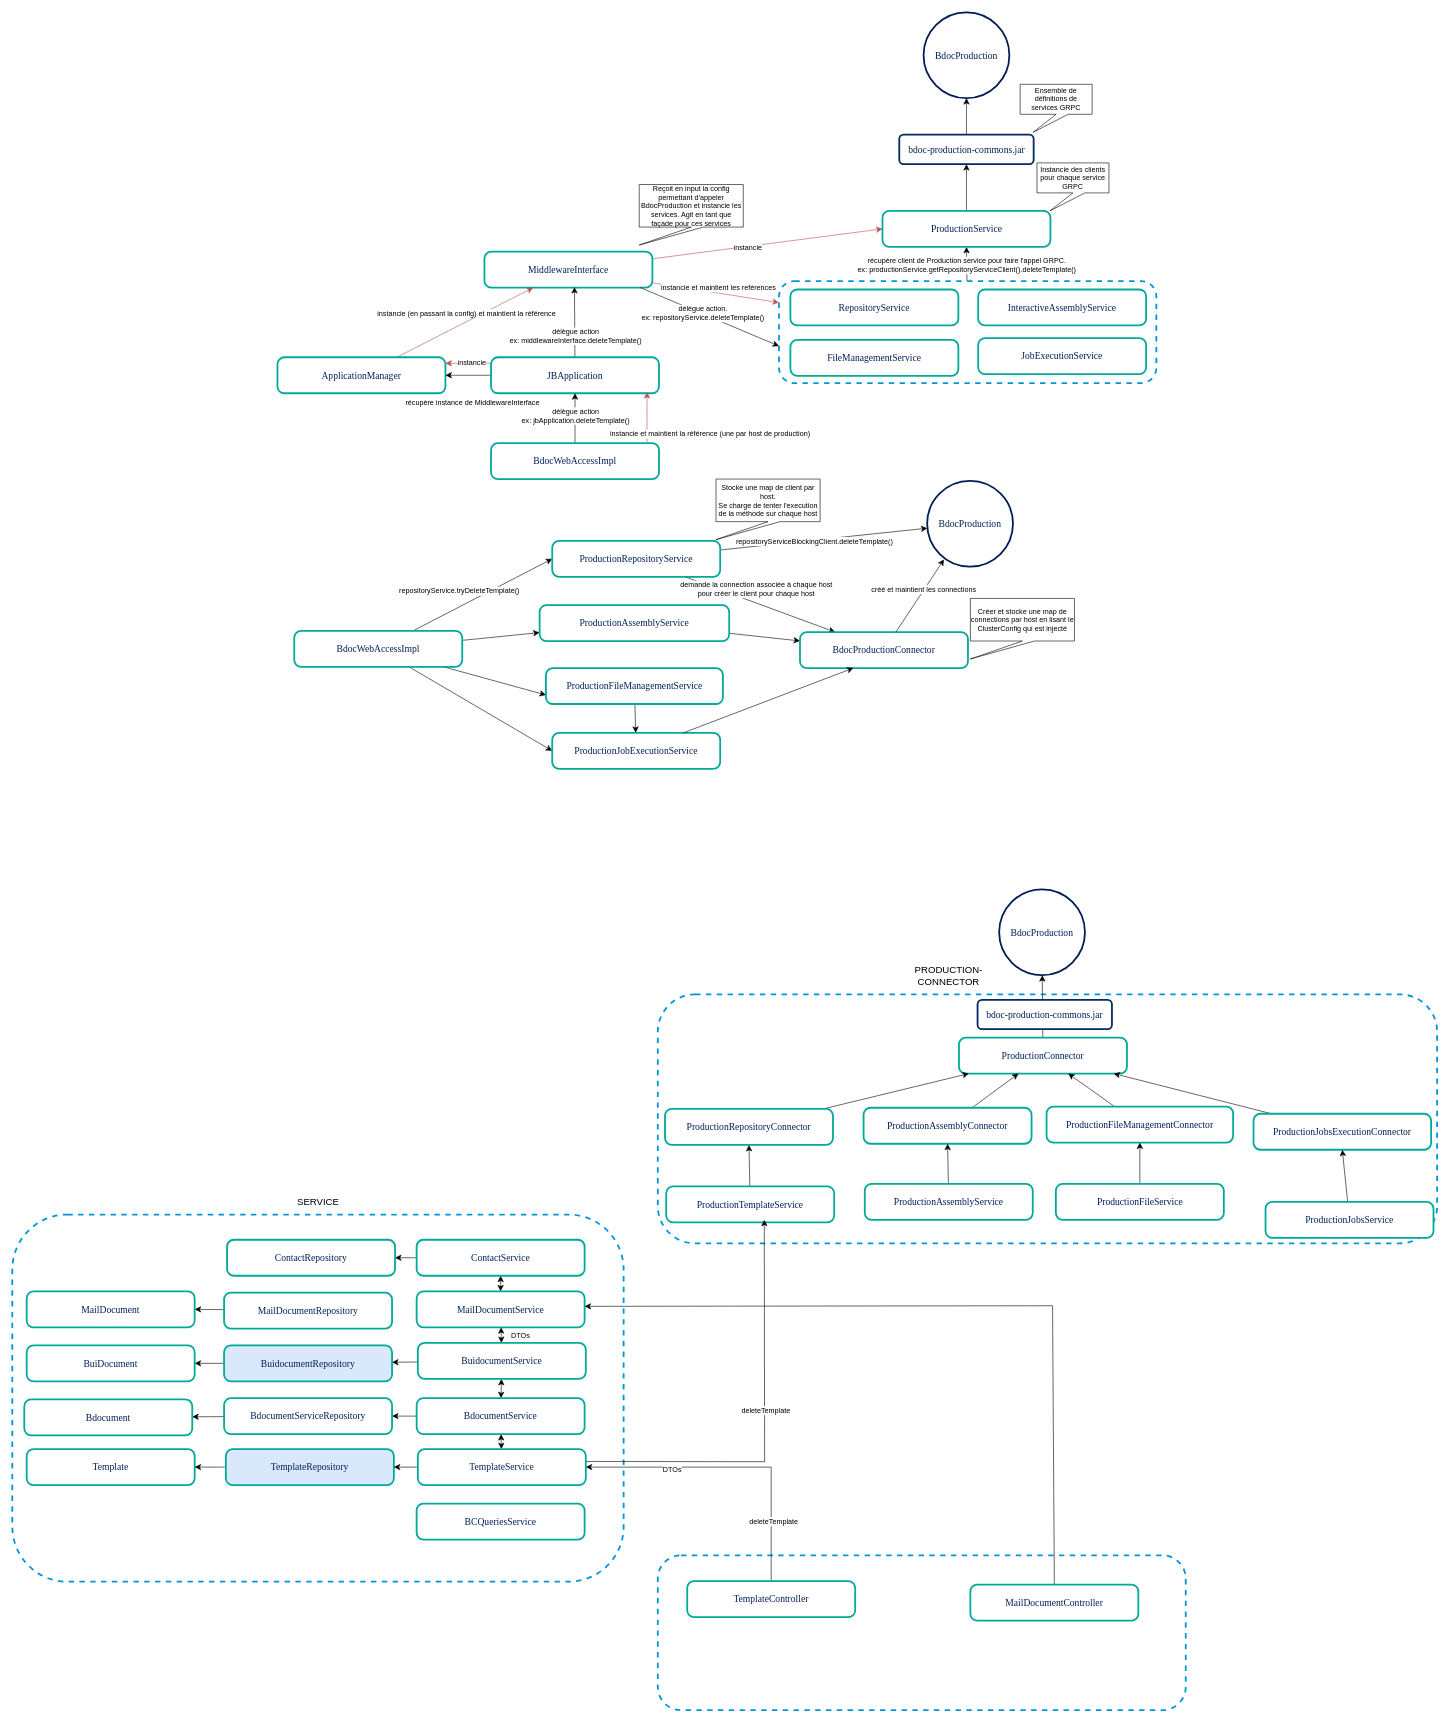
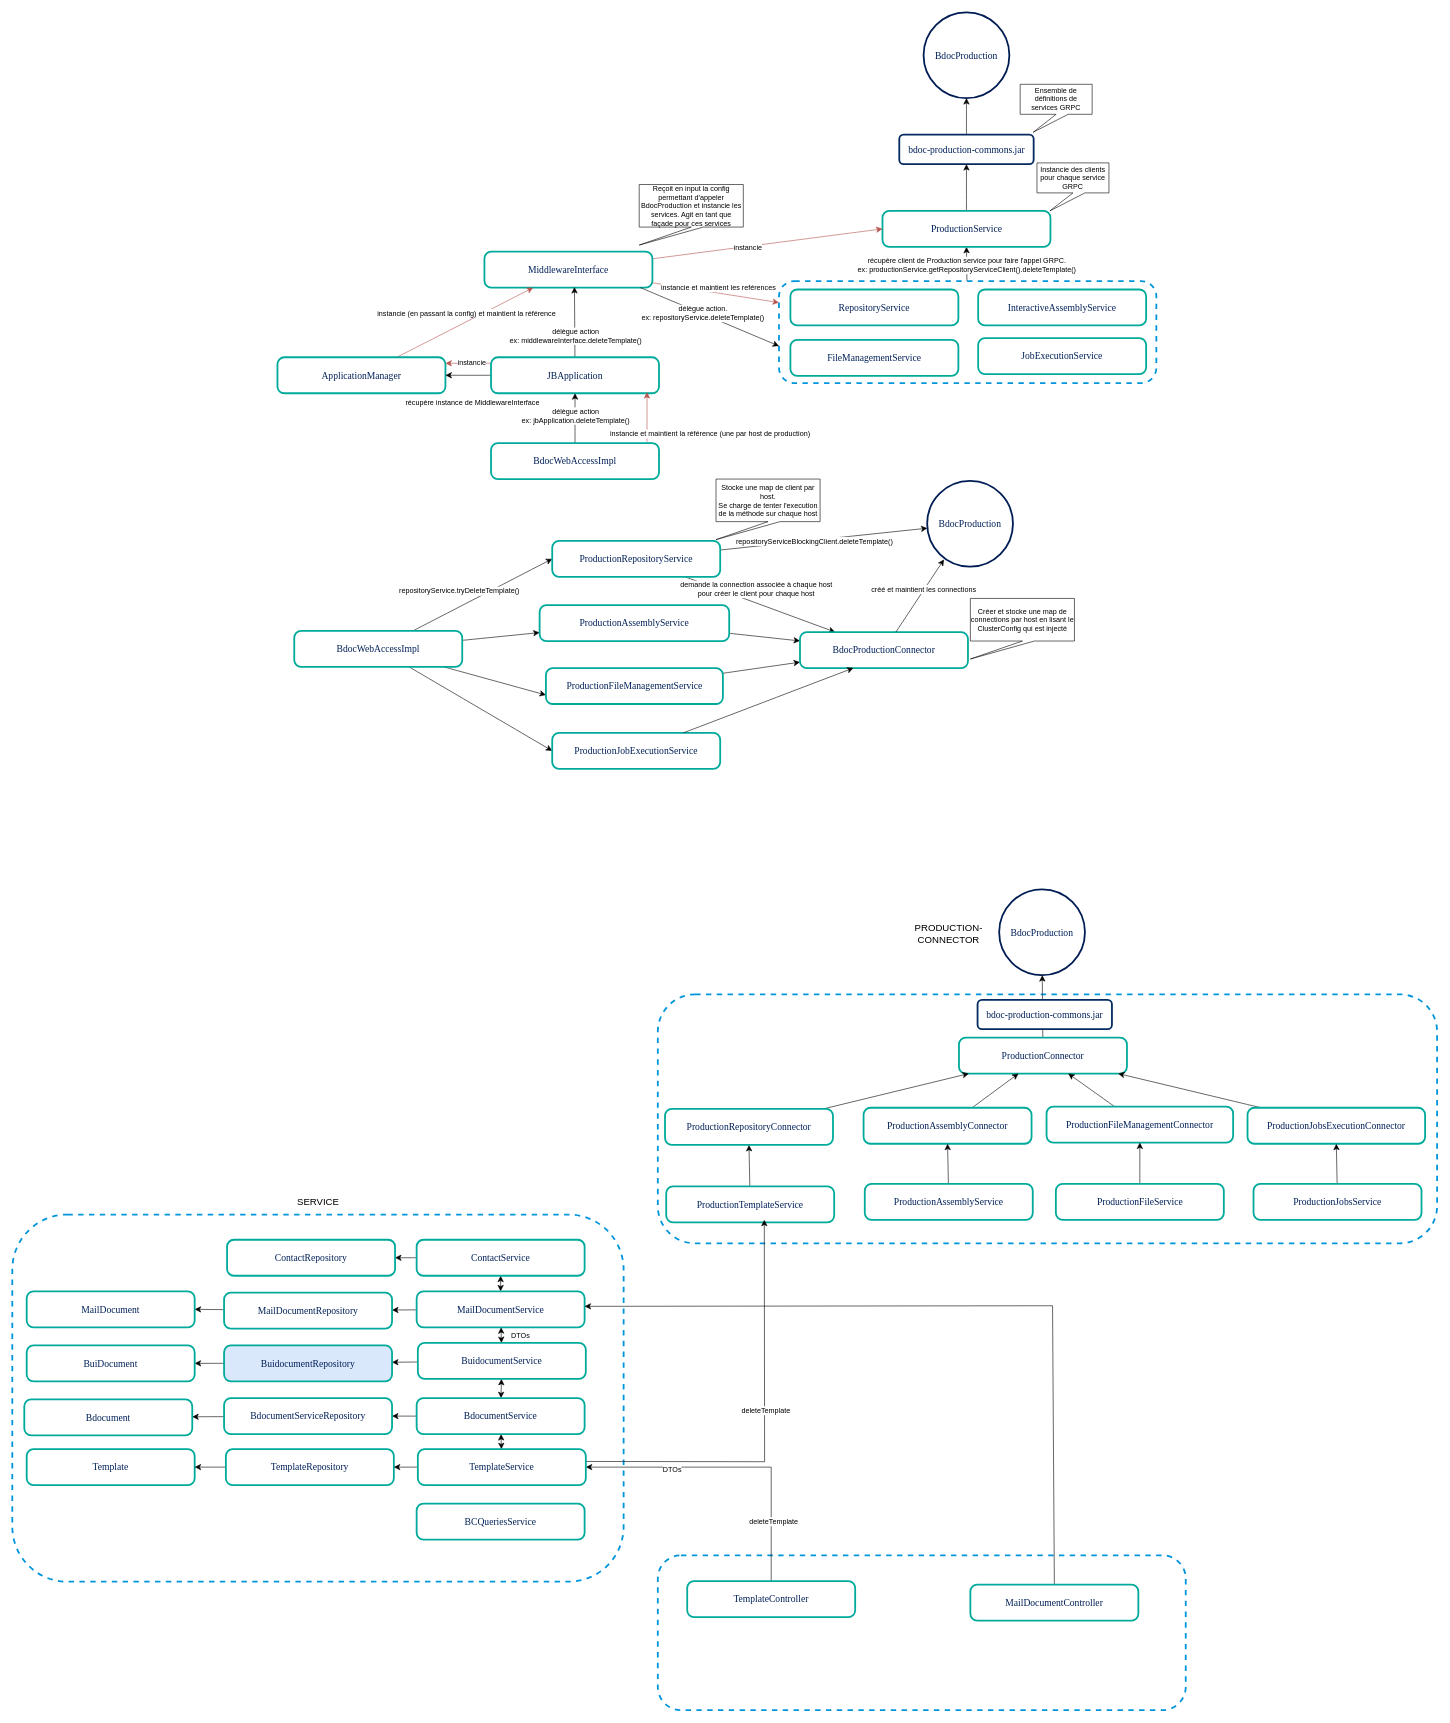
(636, 723) -> (761, 668)
(949, 976) -> (949, 934)
(1343, 1132) -> (1337, 1126)
(1350, 1220) -> (1338, 1202)
none -> (398, 1310)
(310, 1467) -> (310, 1467)
